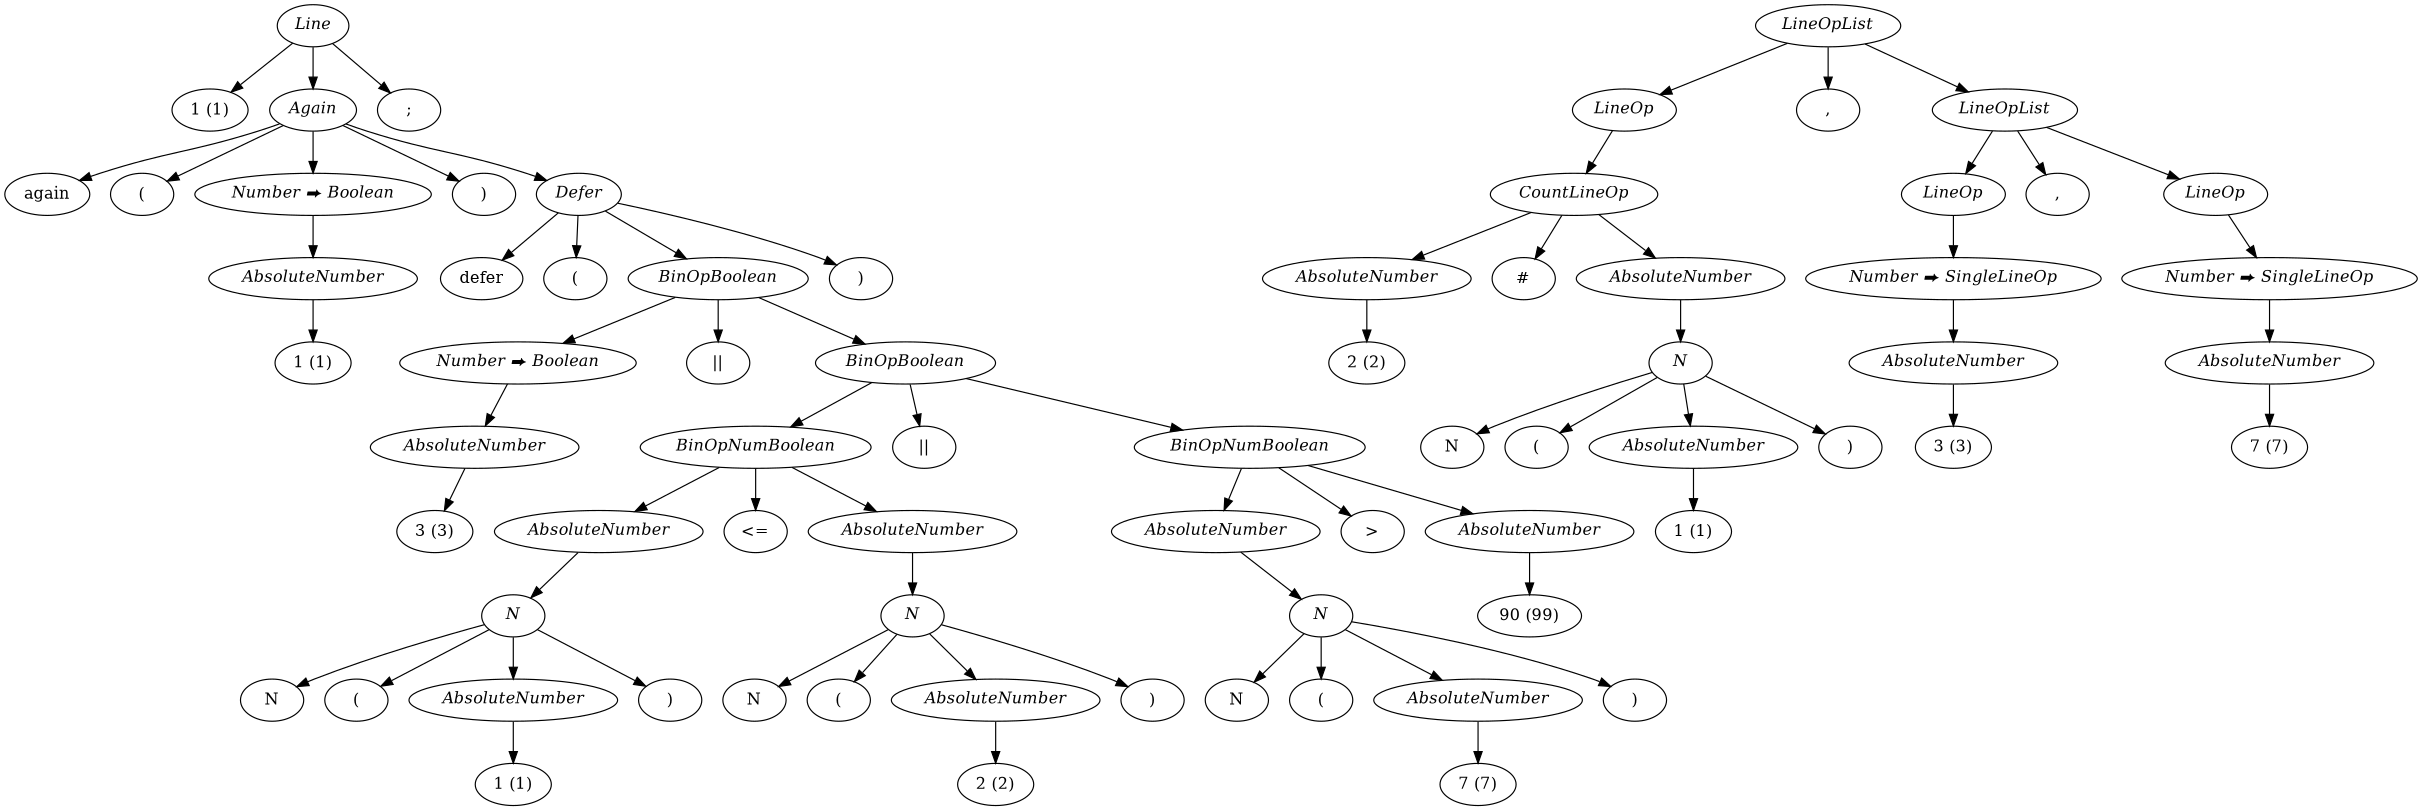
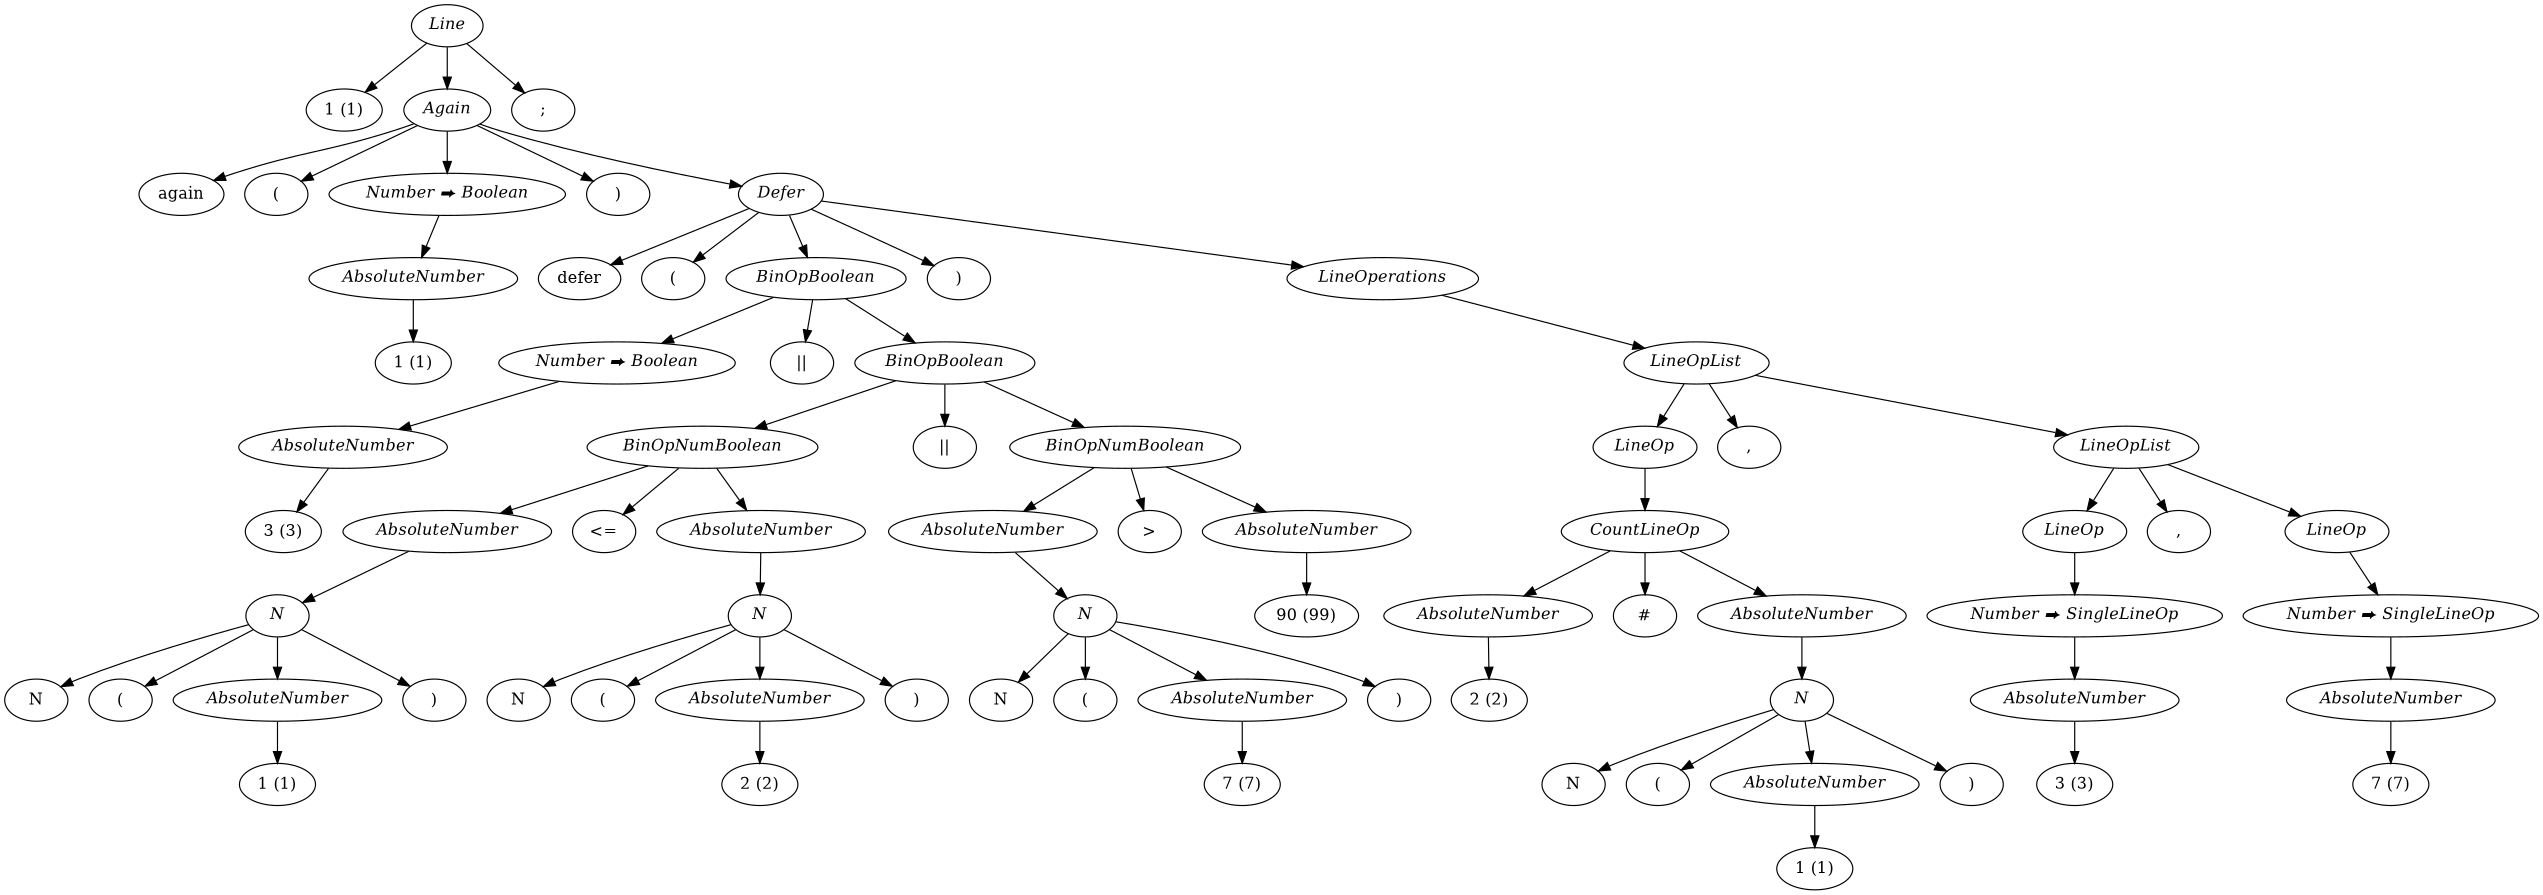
none -> (1383, 279)
